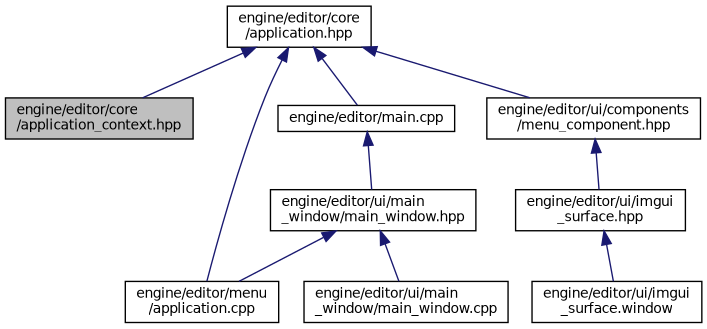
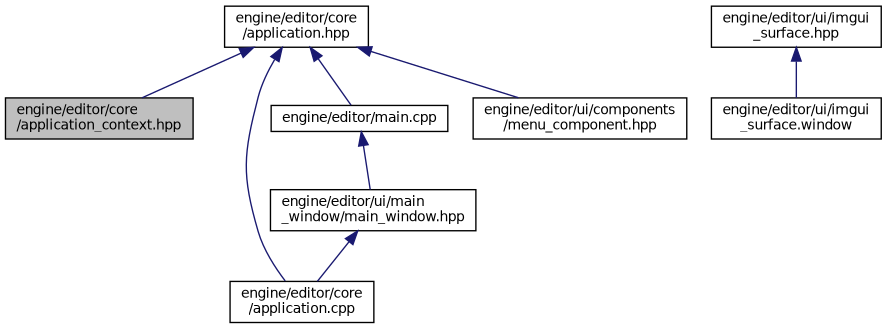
(598, 171) -> none
(202, 302) -> (302, 302)
(406, 302) -> none
